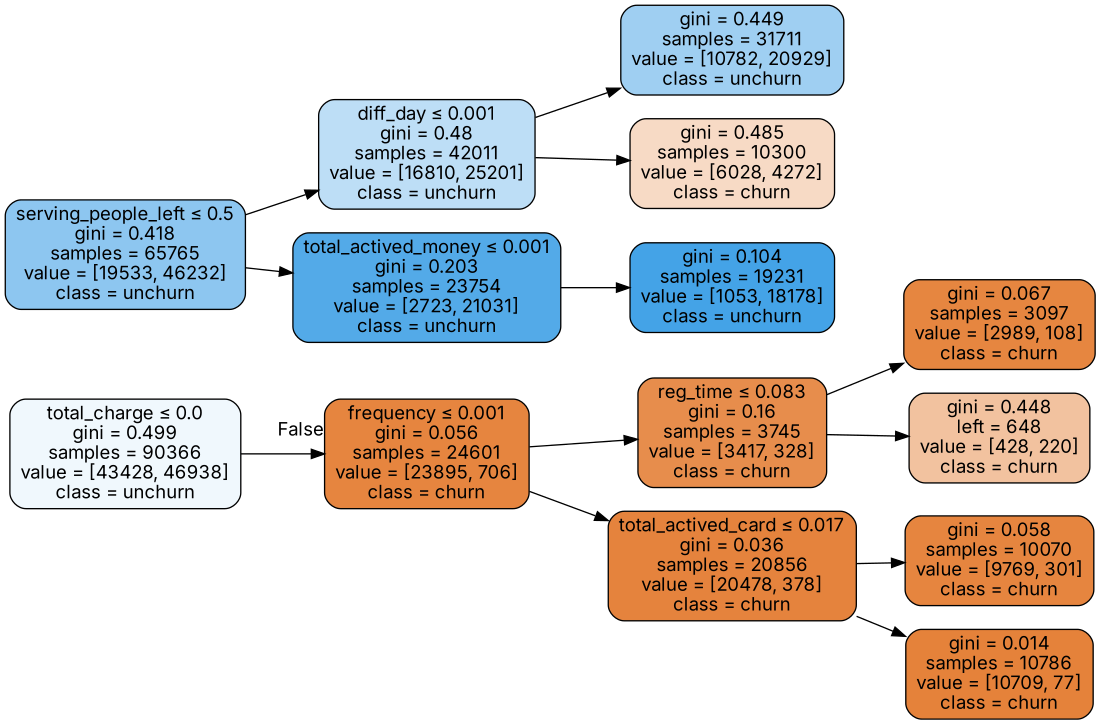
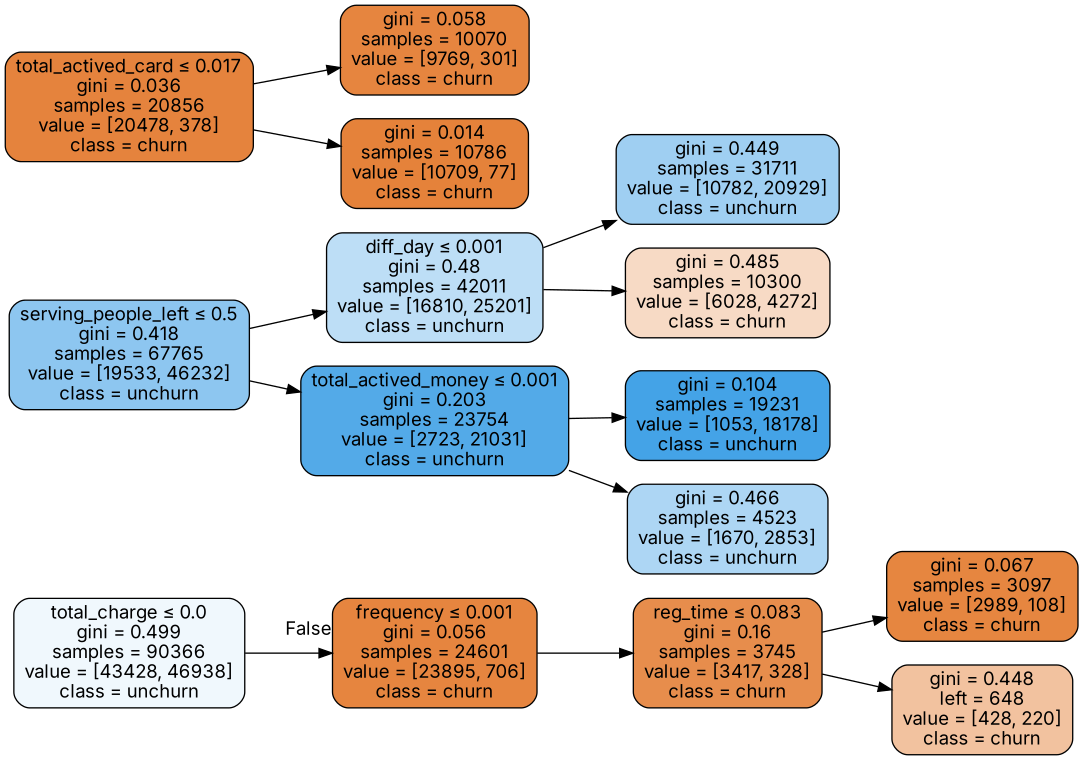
(125, 254) -> (129, 354)
(562, 504) -> none
none -> (728, 529)
